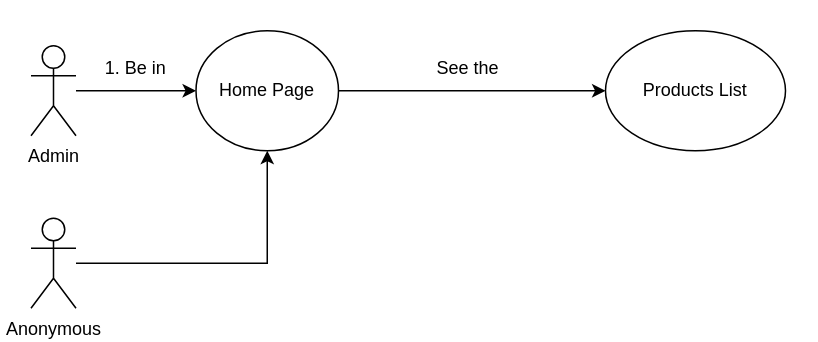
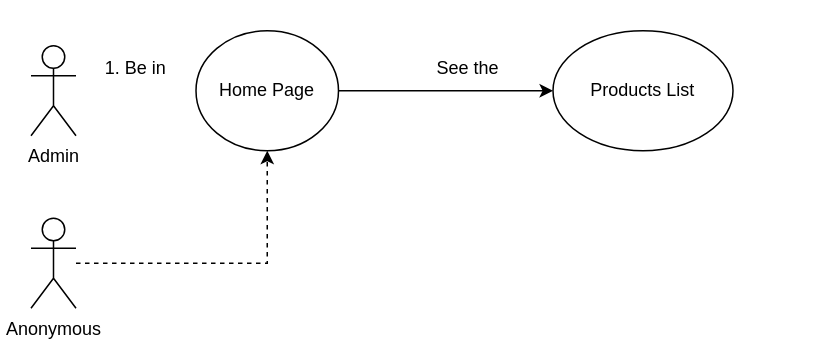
(131, 91) -> none
(695, 91) -> (643, 91)
(224, 263) -> (224, 263)
